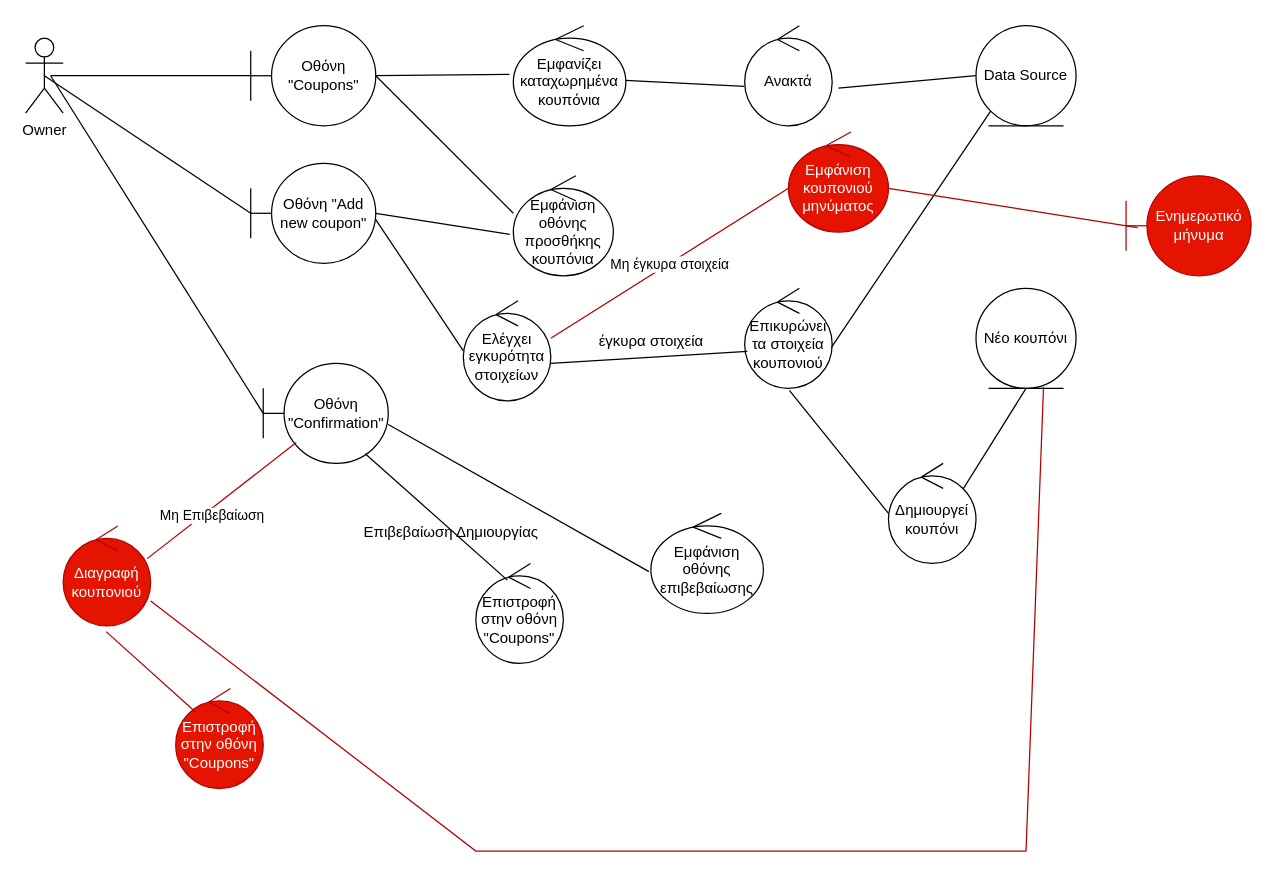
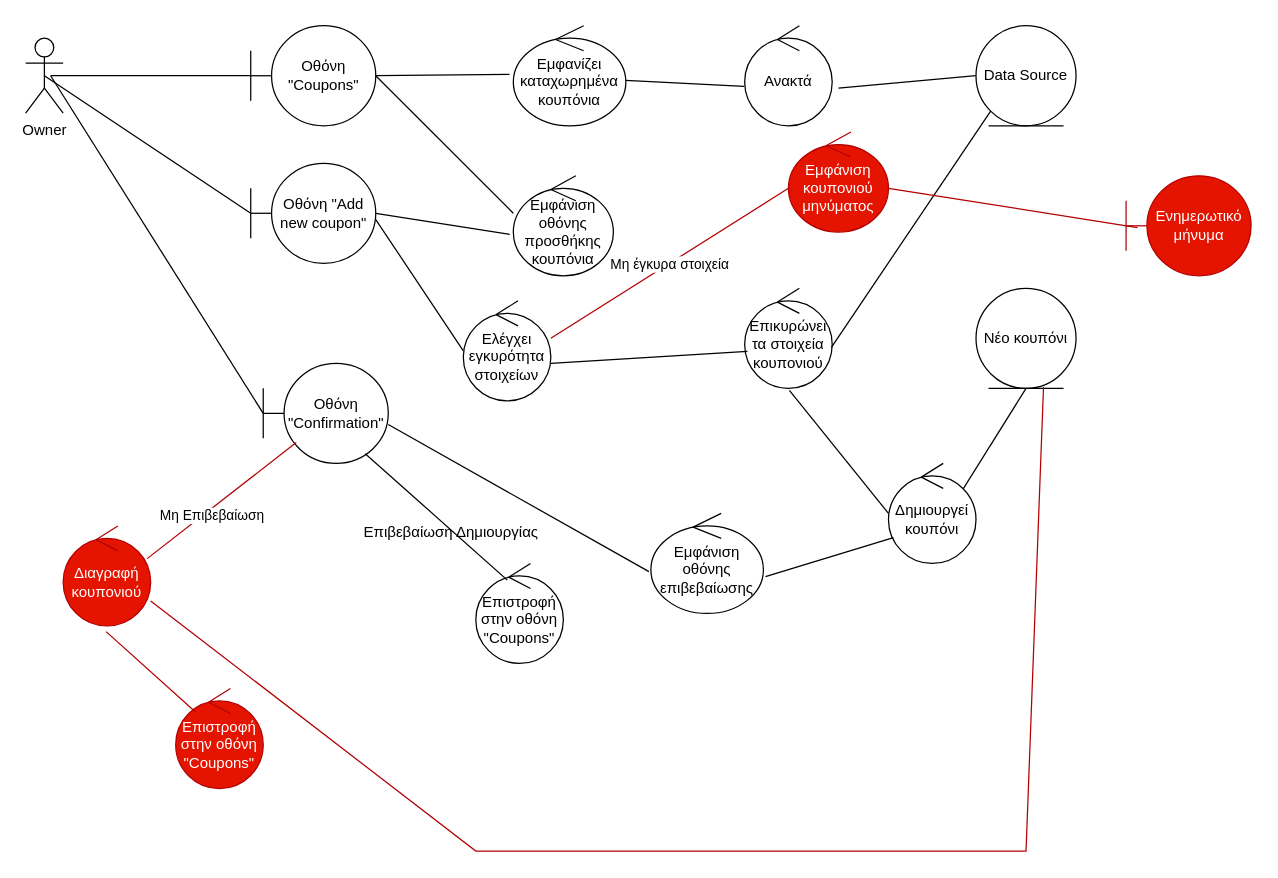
(651, 342) -> none
none -> (829, 557)
